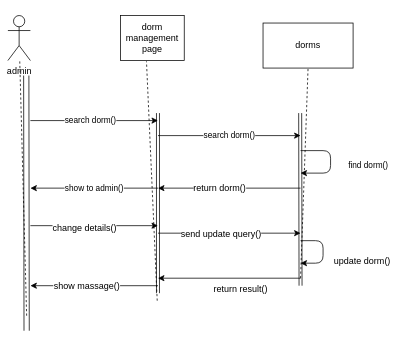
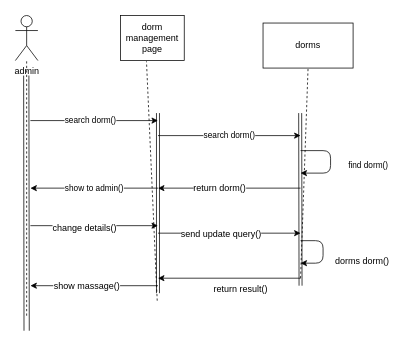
(19, 38) -> (27, 38)
(362, 261) -> (362, 261)
